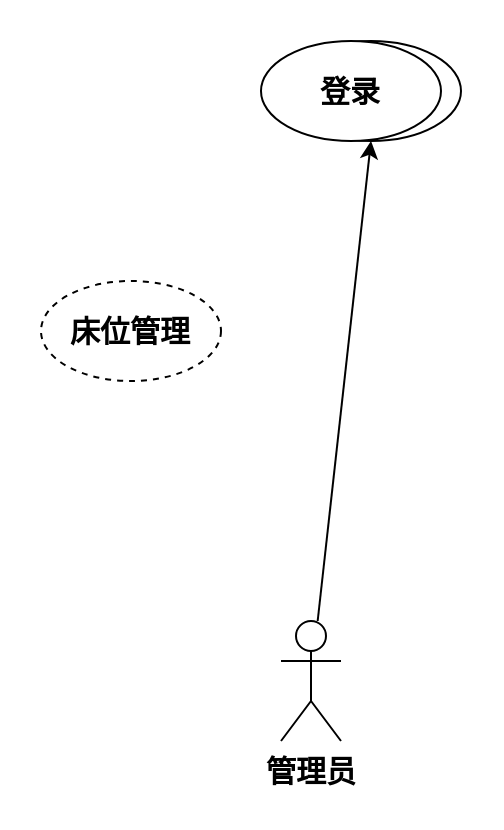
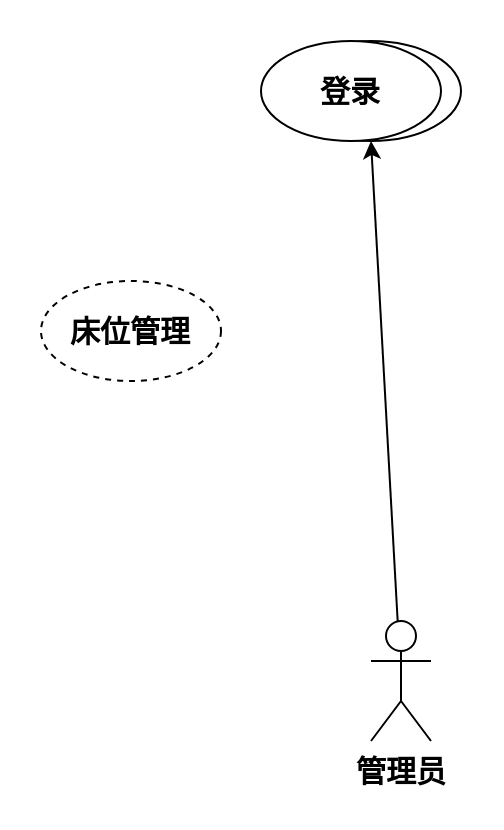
(311, 681) -> (401, 681)
